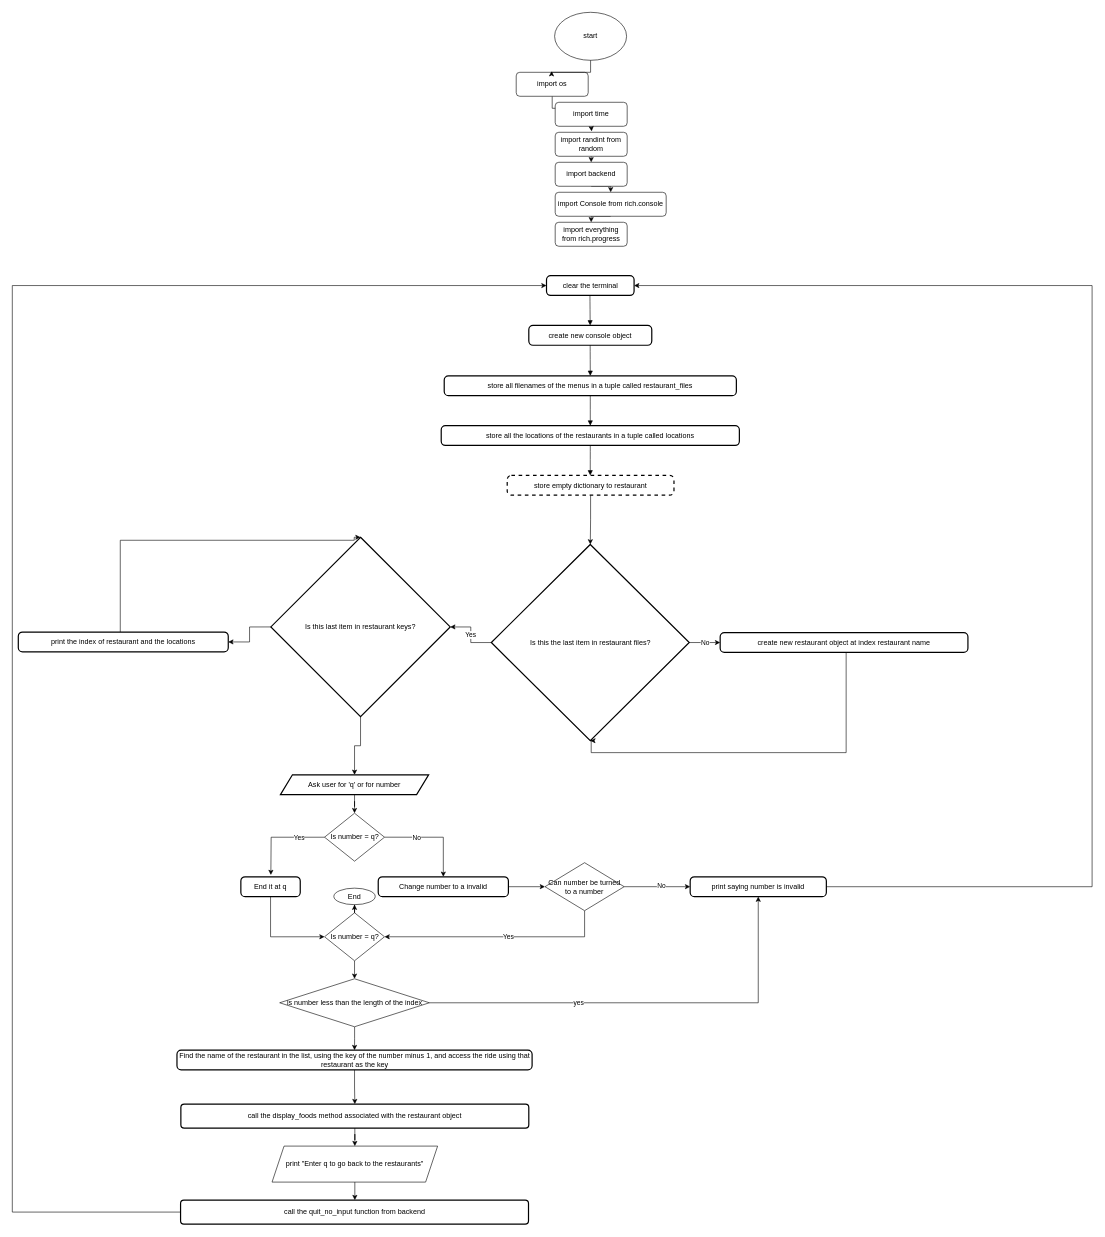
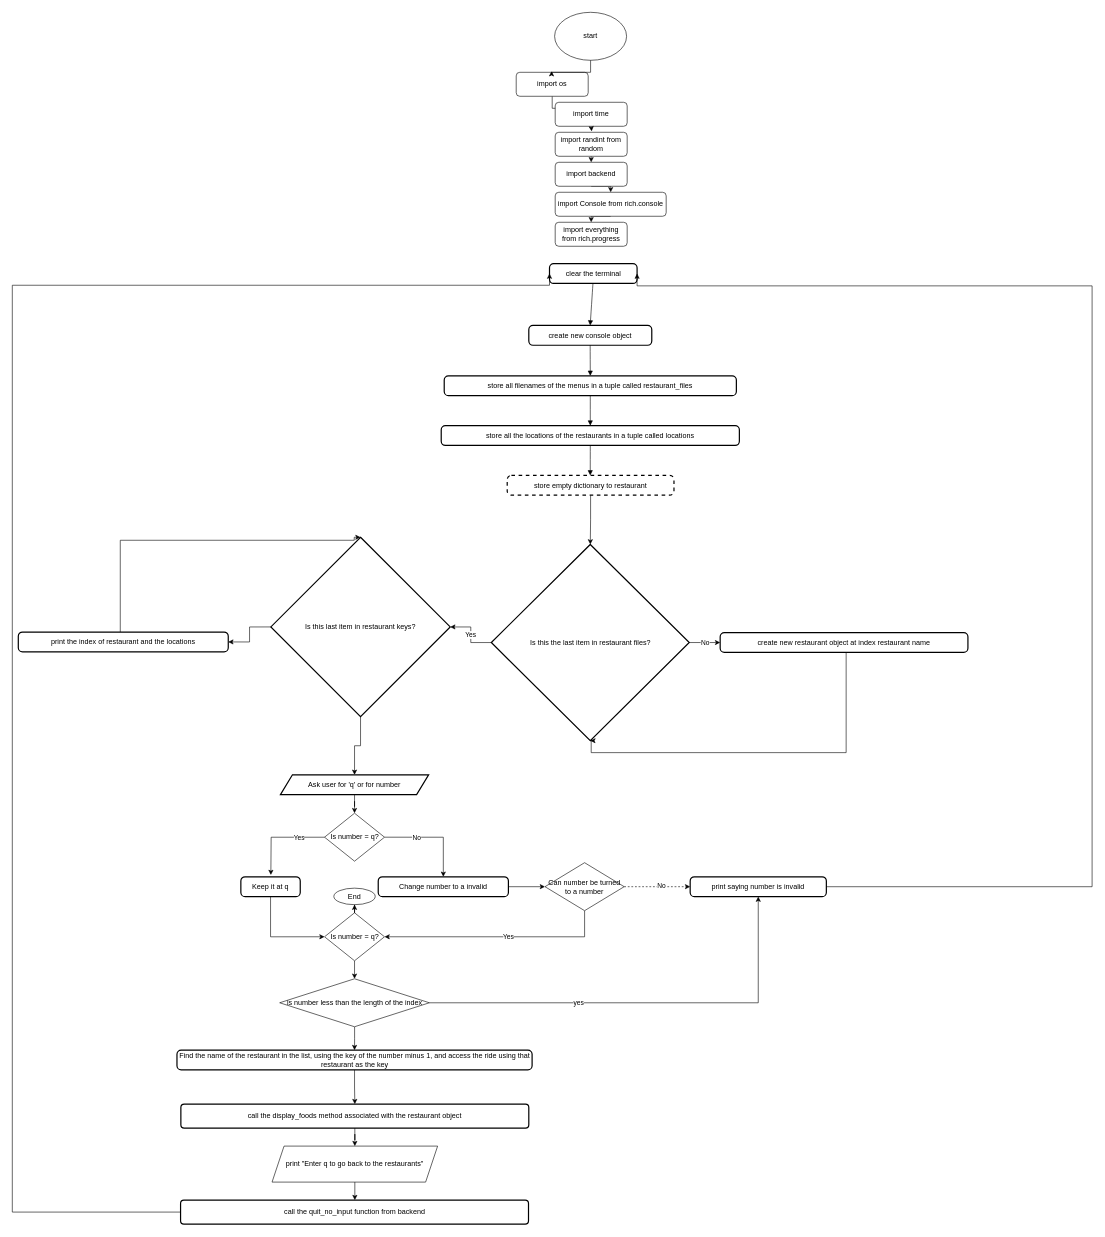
(590, 286) -> (593, 274)
(271, 887) -> (271, 887)
(655, 887) -> (655, 887)
